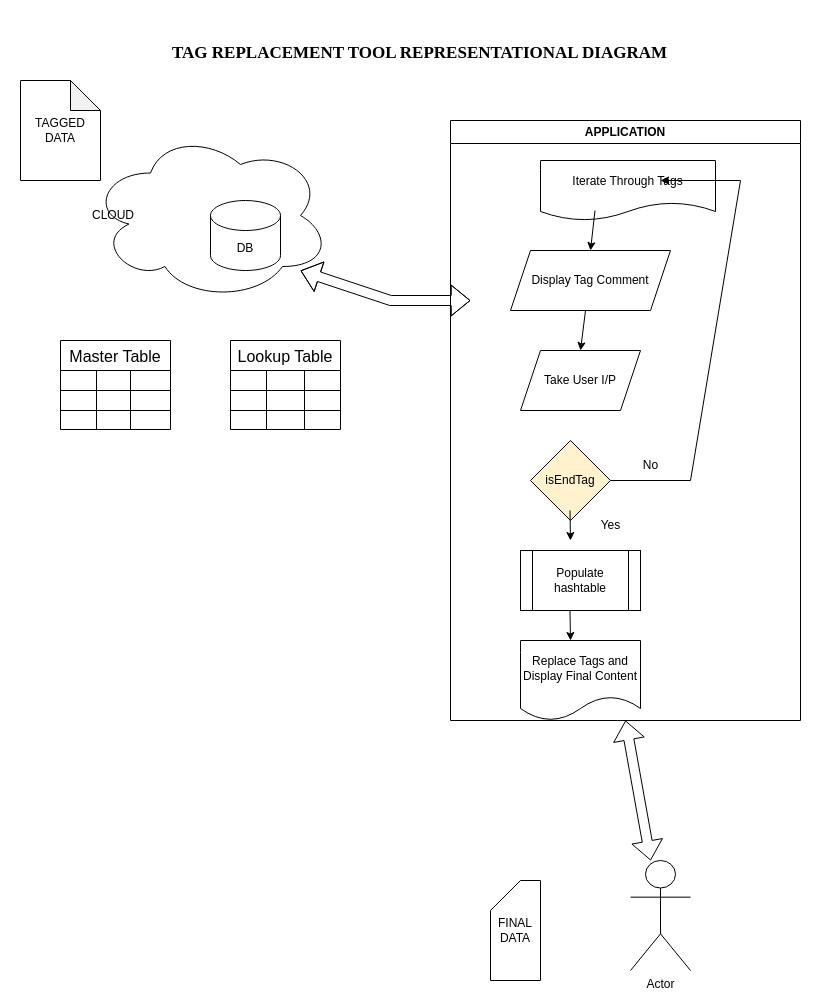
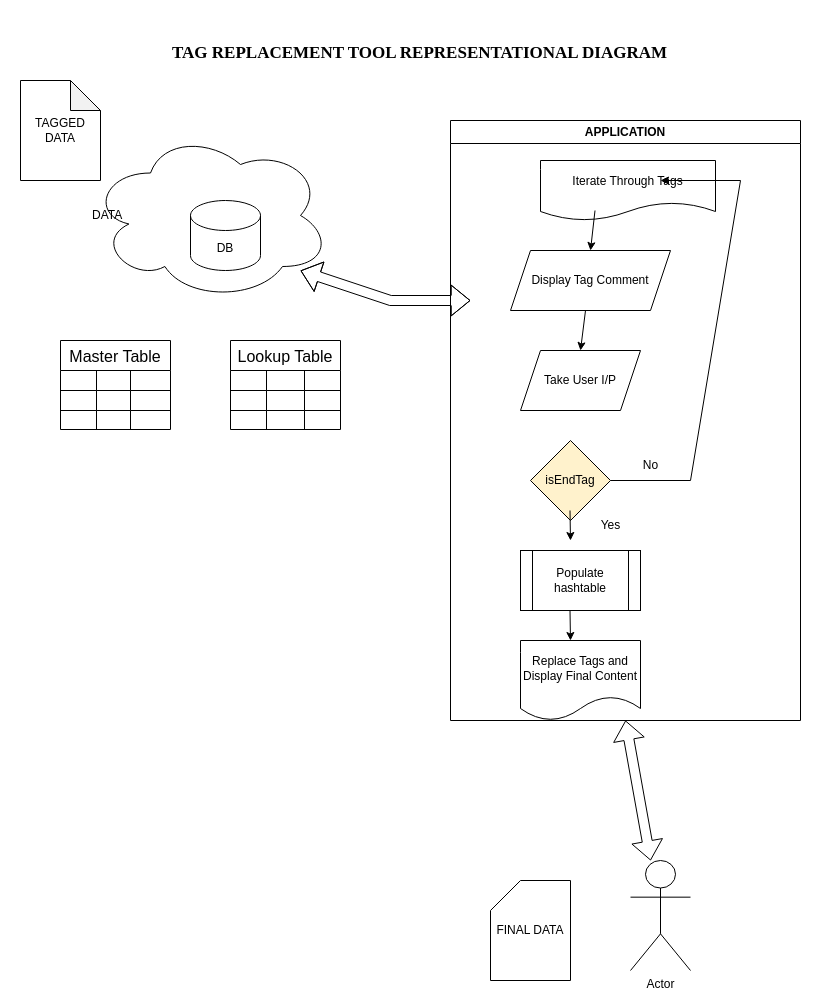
(109, 216) -> (106, 216)
(246, 236) -> (226, 236)
(516, 931) -> (531, 931)
